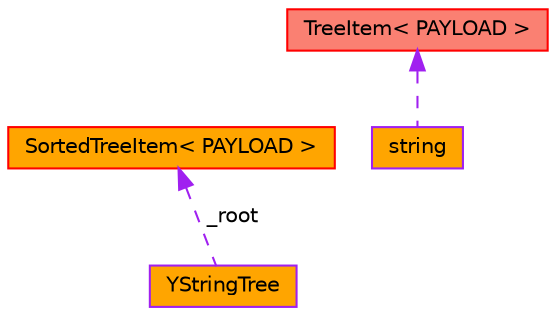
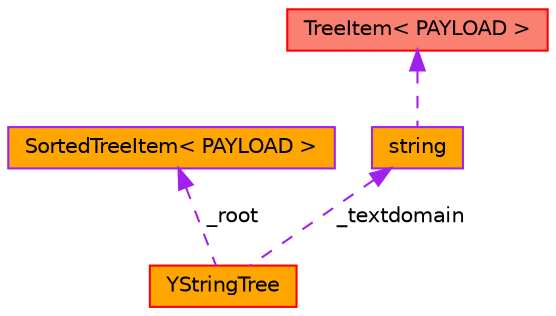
(172, 148) -> (172, 148)
none -> (311, 223)
(223, 286) -> (223, 286)
